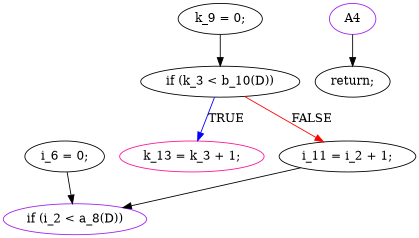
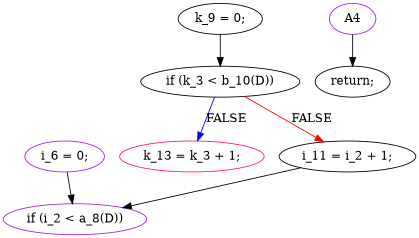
(227, 119) -> (227, 119)
(65, 156) -> (65, 156)
